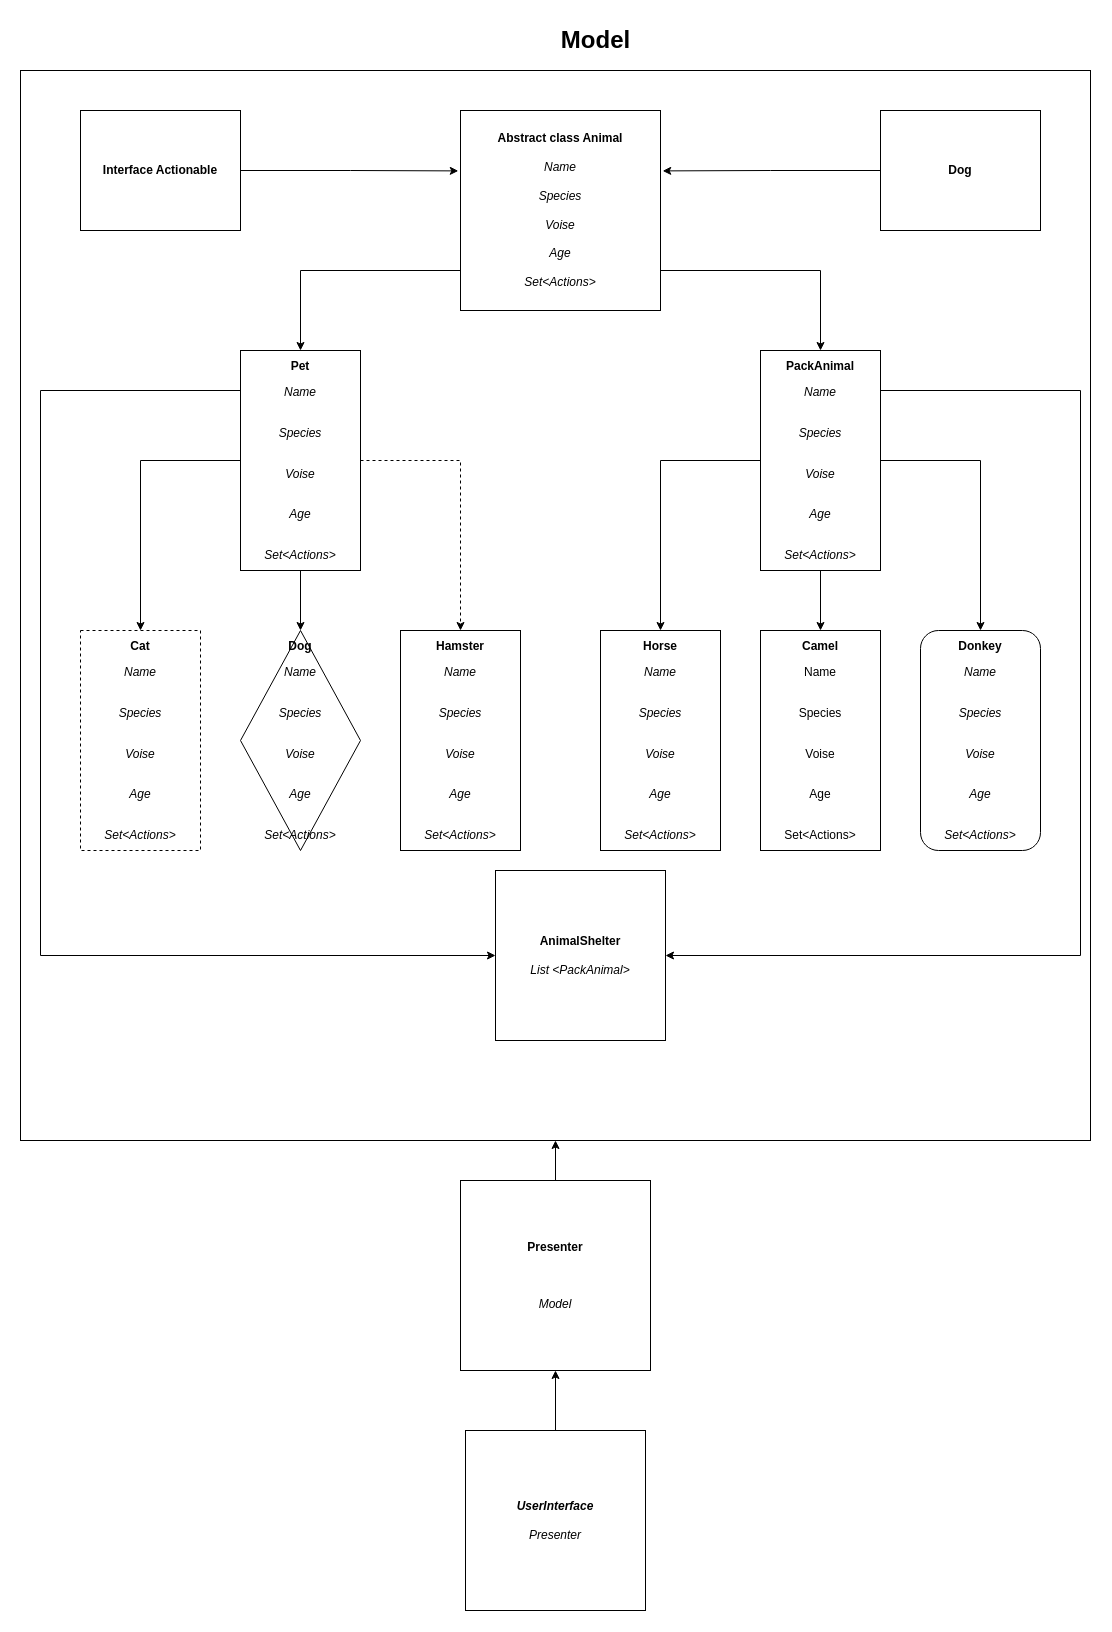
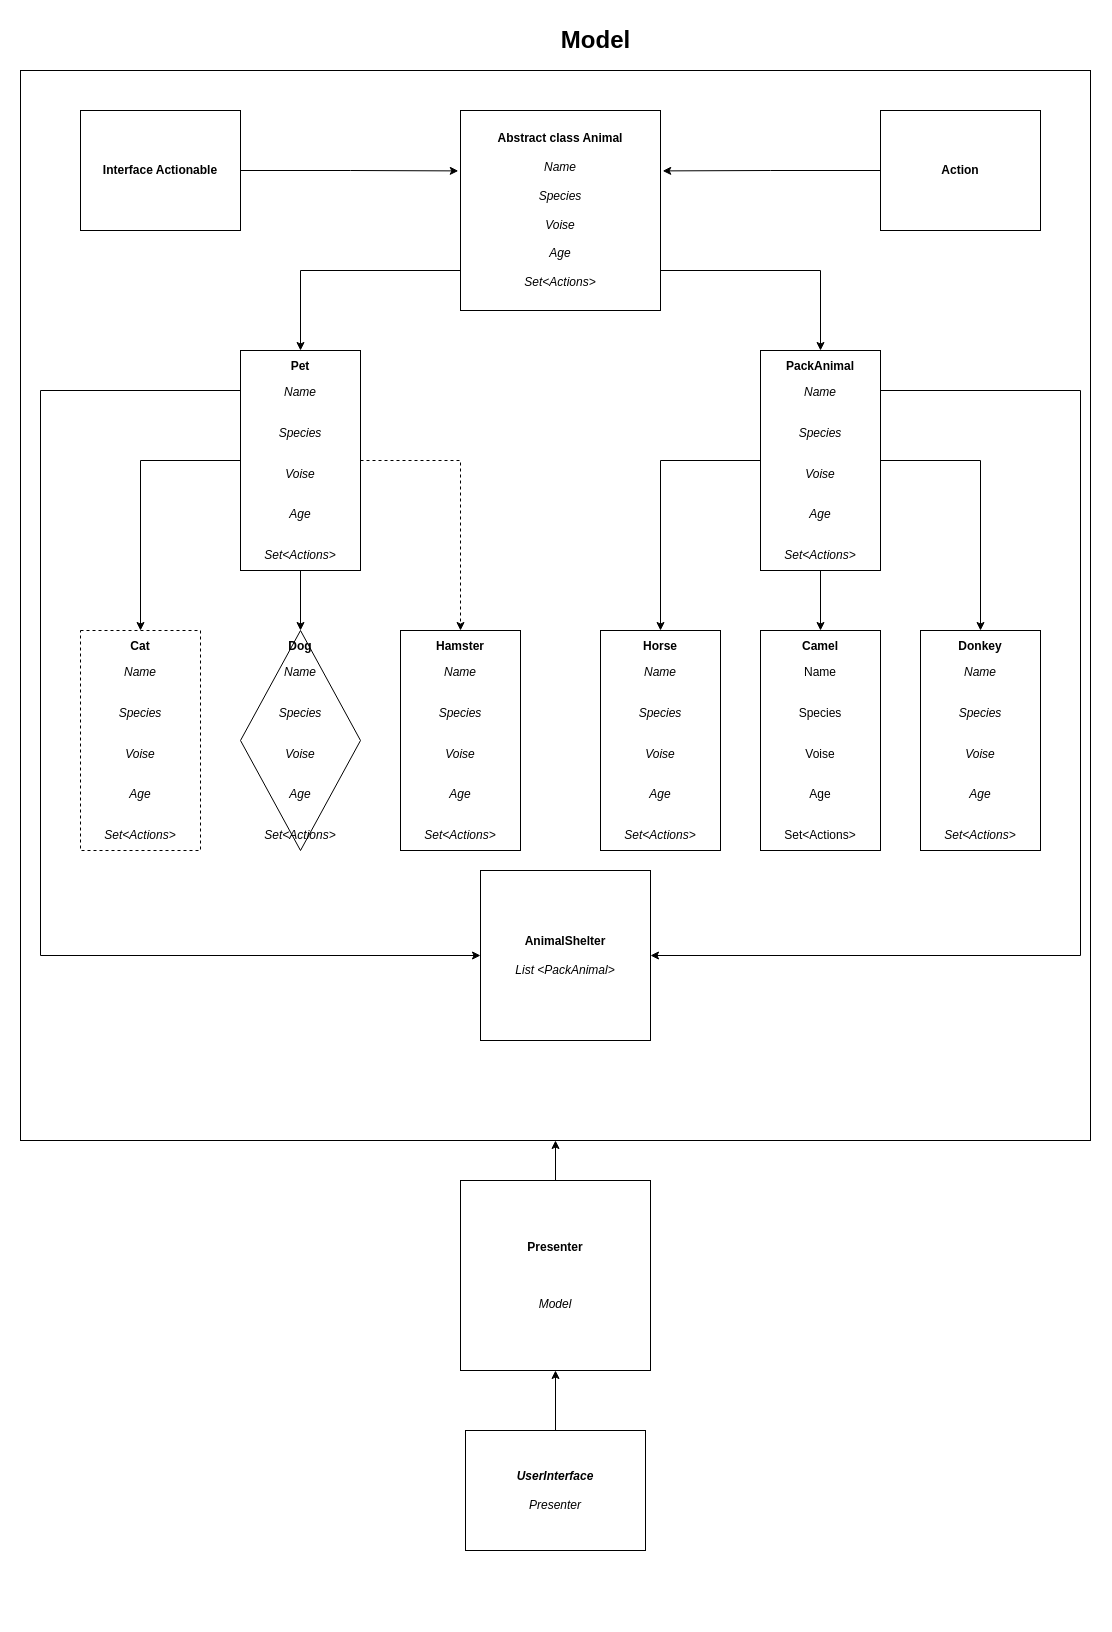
(961, 171) -> (961, 171)
(981, 741) -> (981, 741)
(581, 956) -> (566, 956)
(556, 1521) -> (556, 1491)
